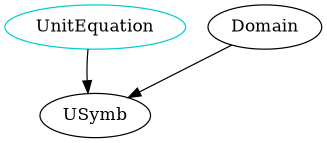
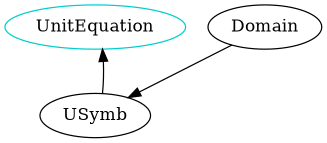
(87, 65) -> (103, 77)
